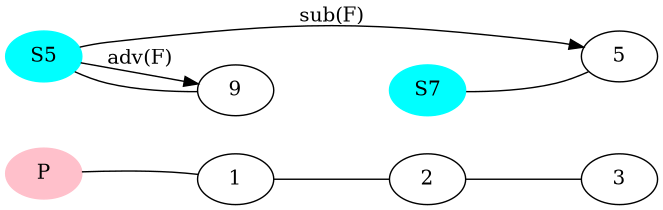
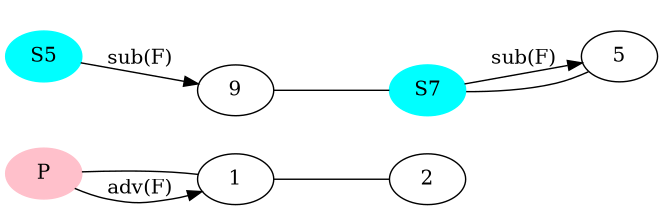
(324, 26) -> (516, 75)
(140, 59) -> (140, 59)
(135, 88) -> (332, 90)
(619, 179) -> none
none -> (131, 202)
